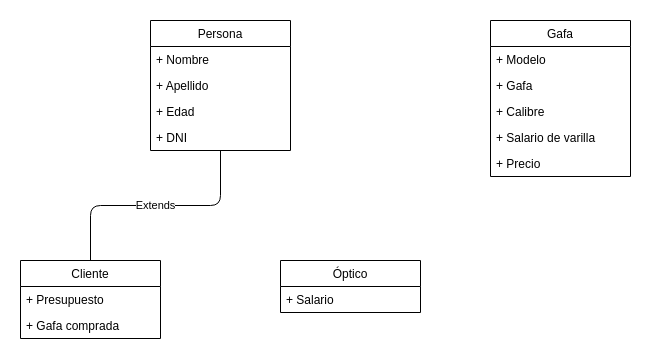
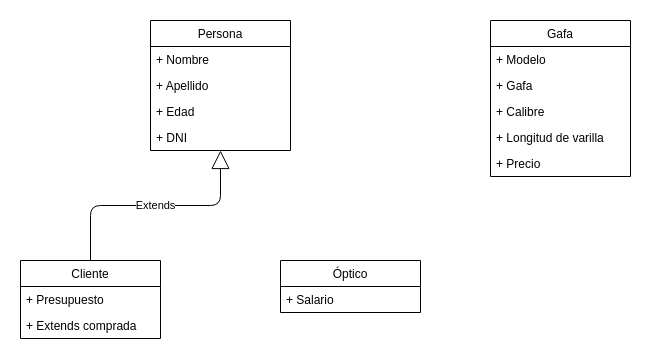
(551, 138) -> (556, 138)
(221, 162) -> (221, 170)
(73, 326) -> (83, 326)
